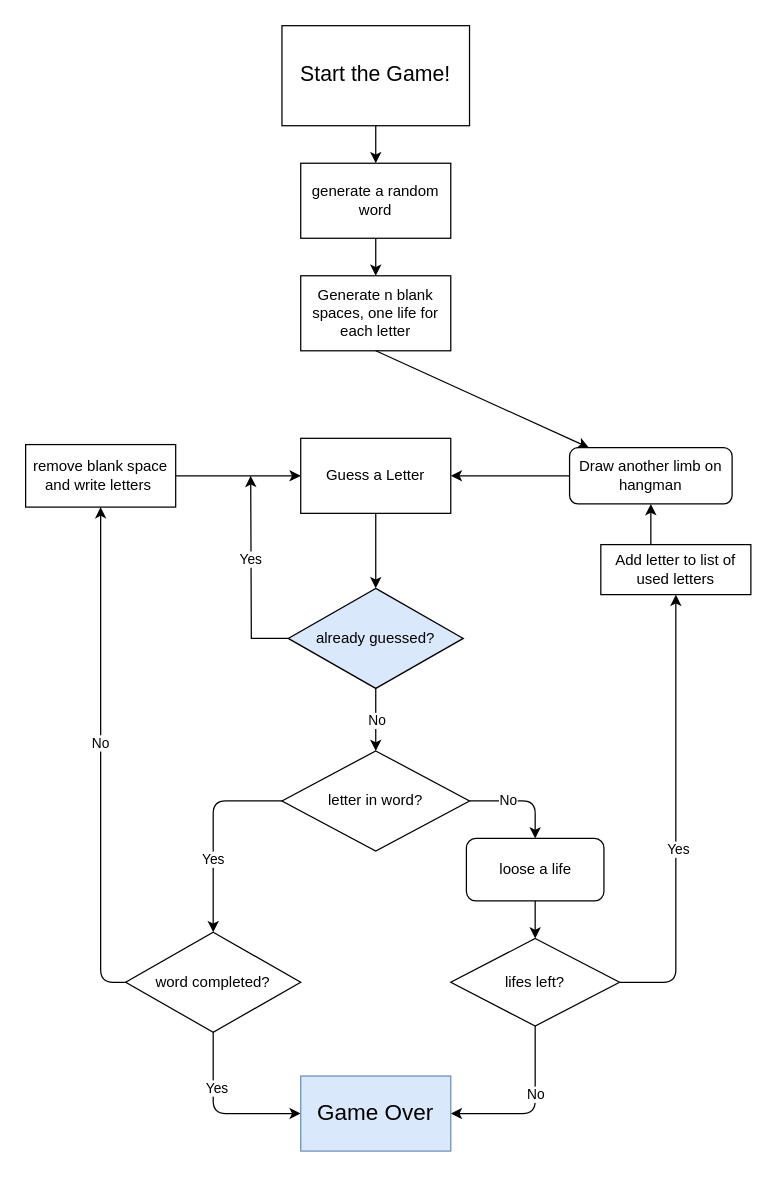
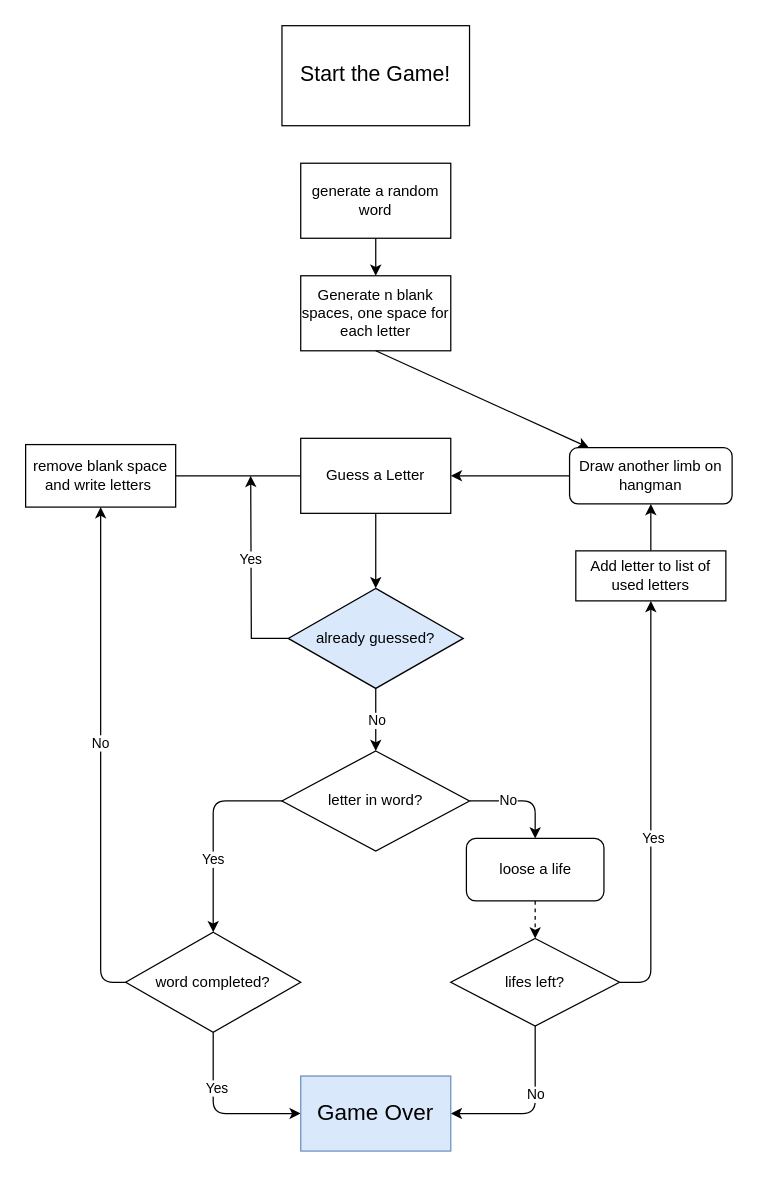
(376, 140) -> none
(376, 313) -> (376, 313)
(291, 476) -> (294, 476)
(676, 569) -> (651, 576)
(535, 916) -> (535, 916)
